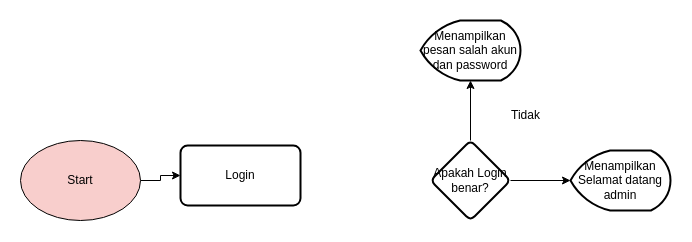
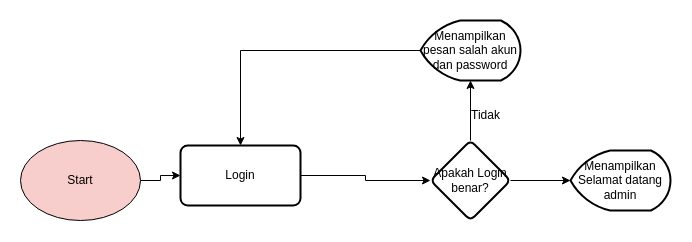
none -> (287, 51)
(526, 116) -> (486, 116)
none -> (365, 176)
